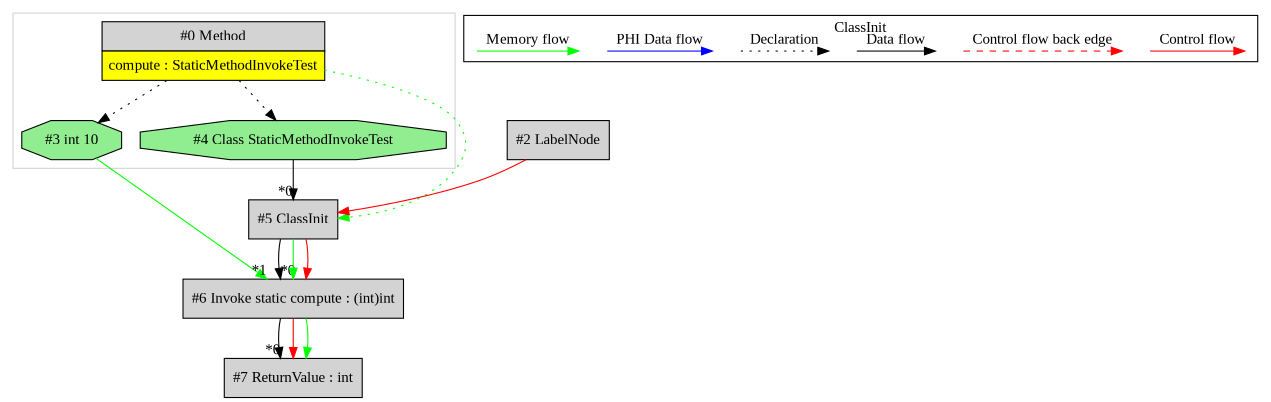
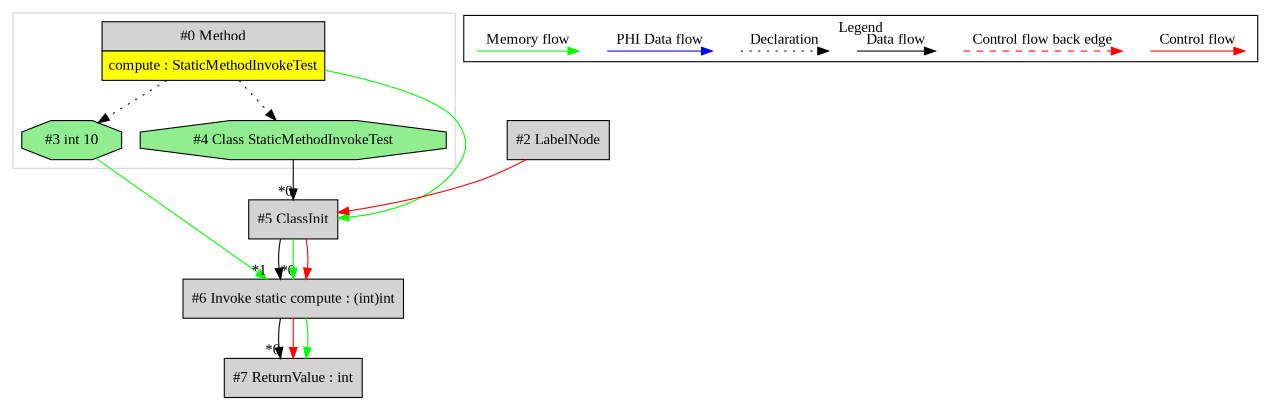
(861, 28) -> (861, 28)
(464, 134) -> (464, 134)
